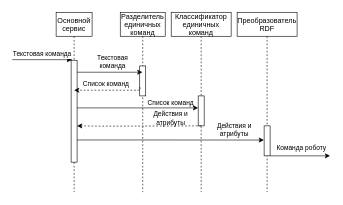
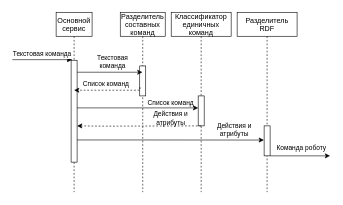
(143, 16) -> (143, 16)
(267, 20) -> (267, 20)
